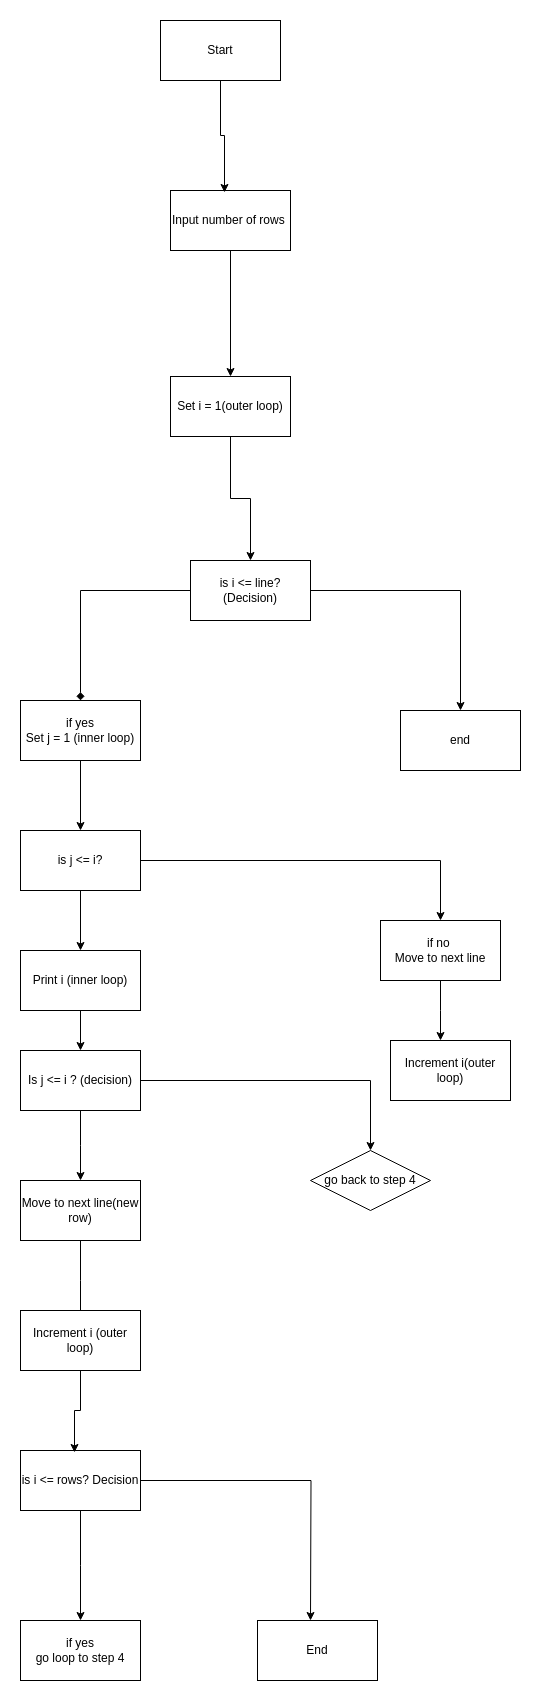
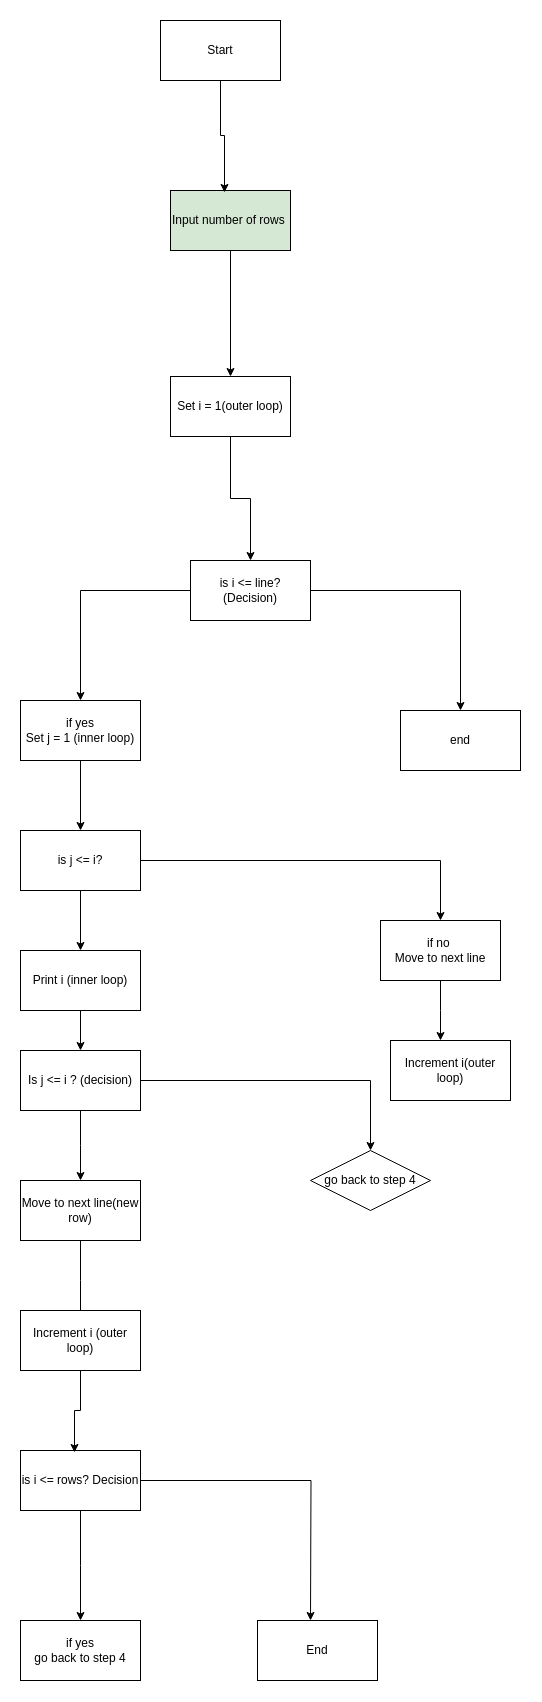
(231, 221) -> (231, 221)
(81, 692) -> (81, 692)
(81, 1651) -> (81, 1651)
